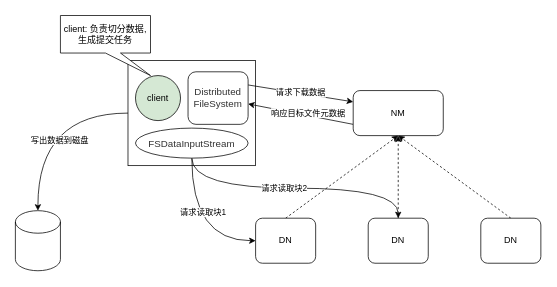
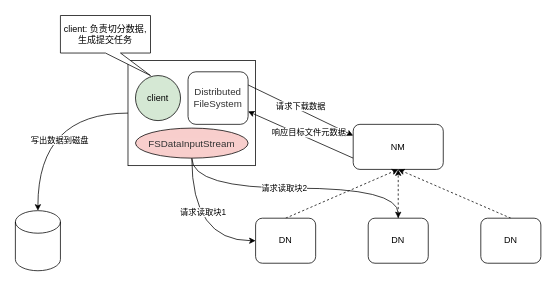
(398, 113) -> (398, 147)
(192, 143) -> (192, 143)
